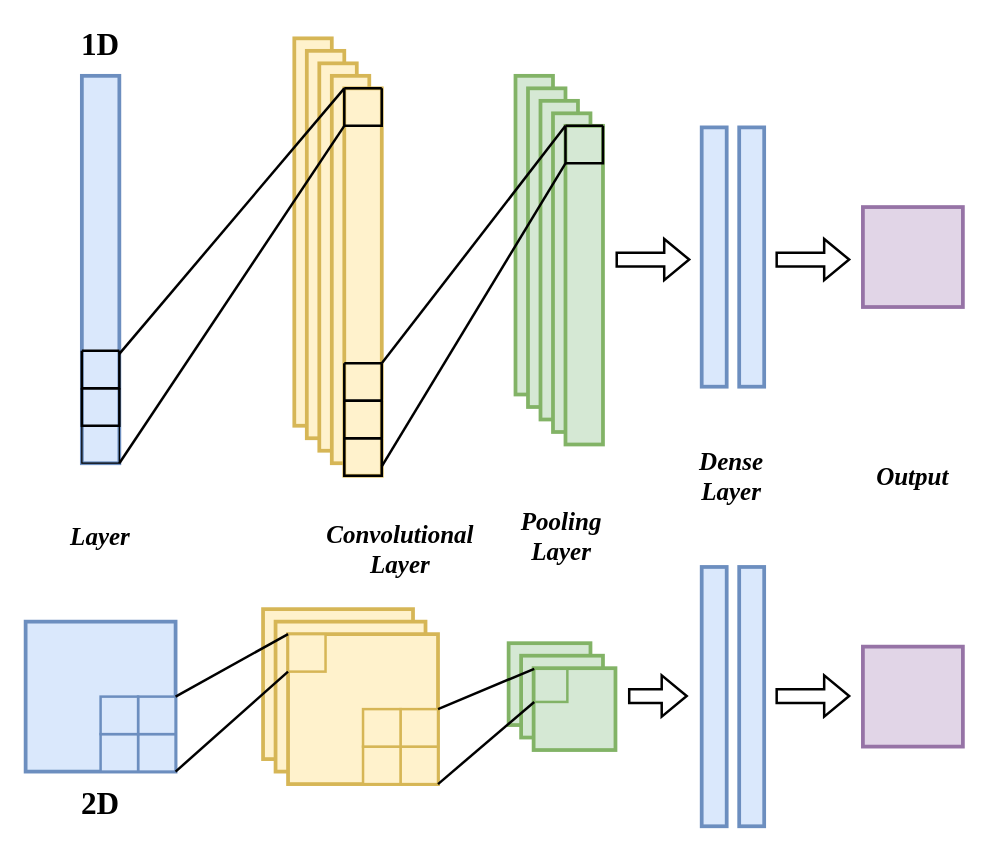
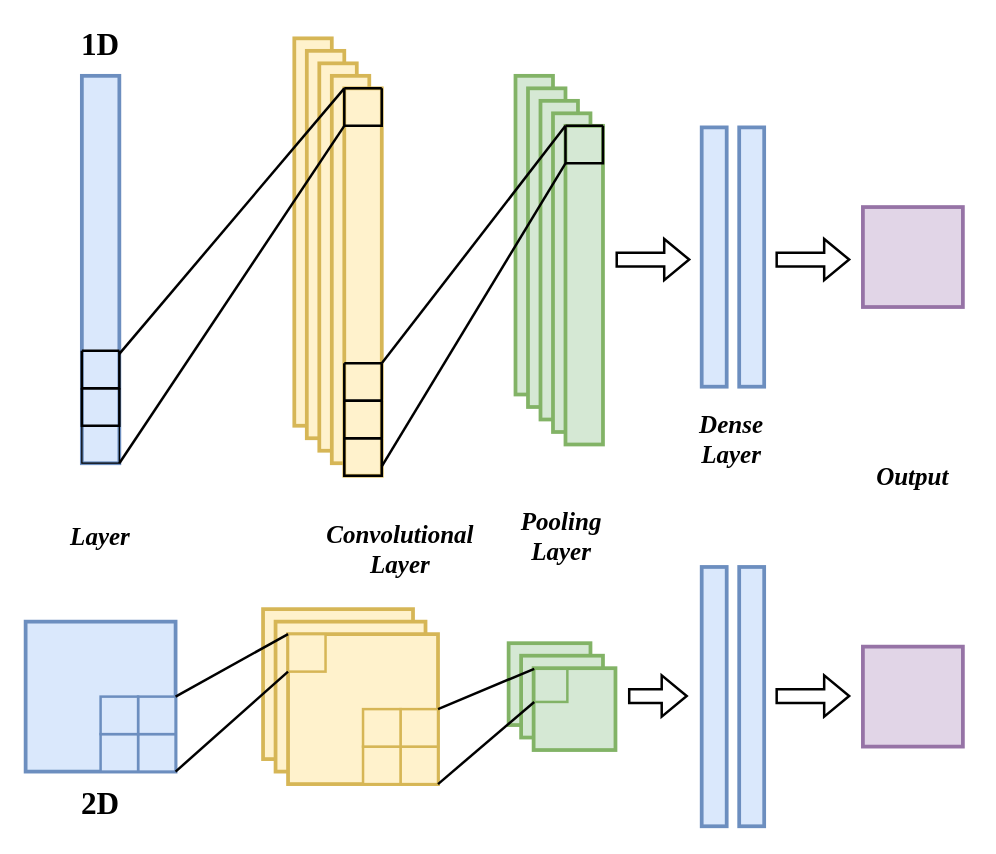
(732, 476) -> (732, 438)
